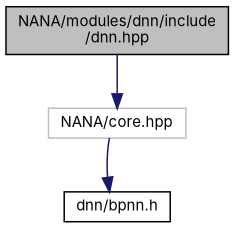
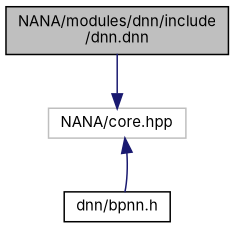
(117, 31) -> (117, 31)
(107, 158) -> (127, 173)
